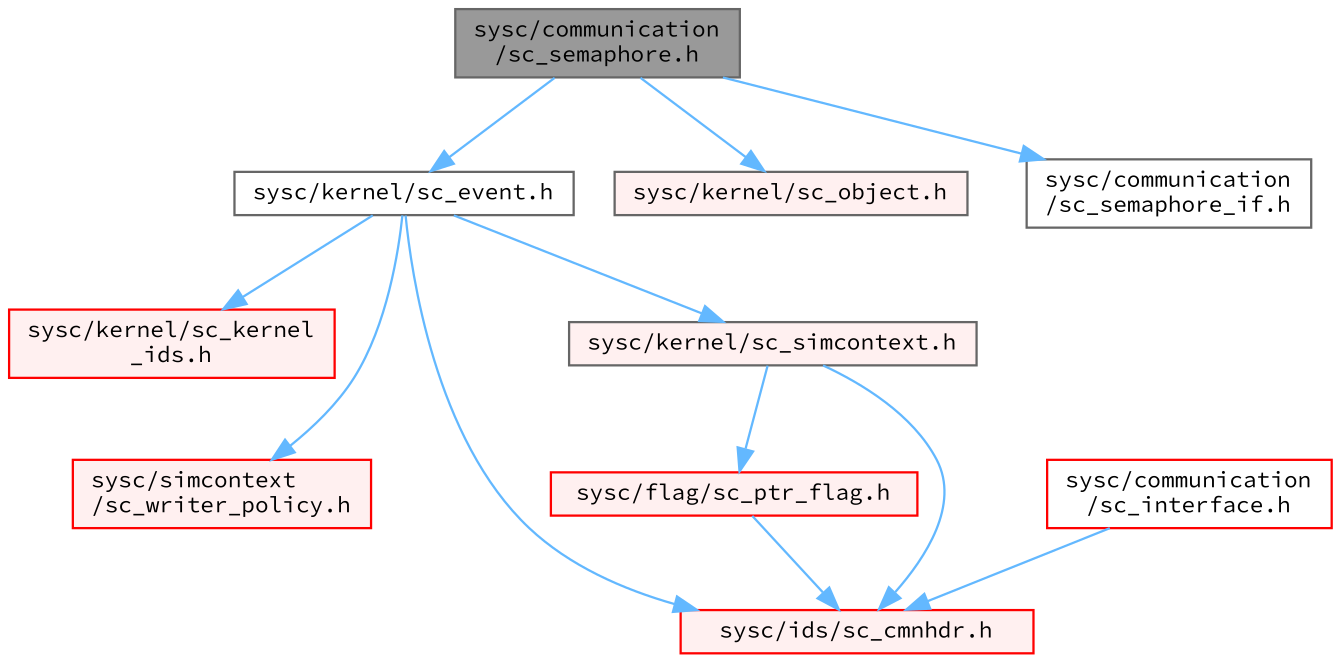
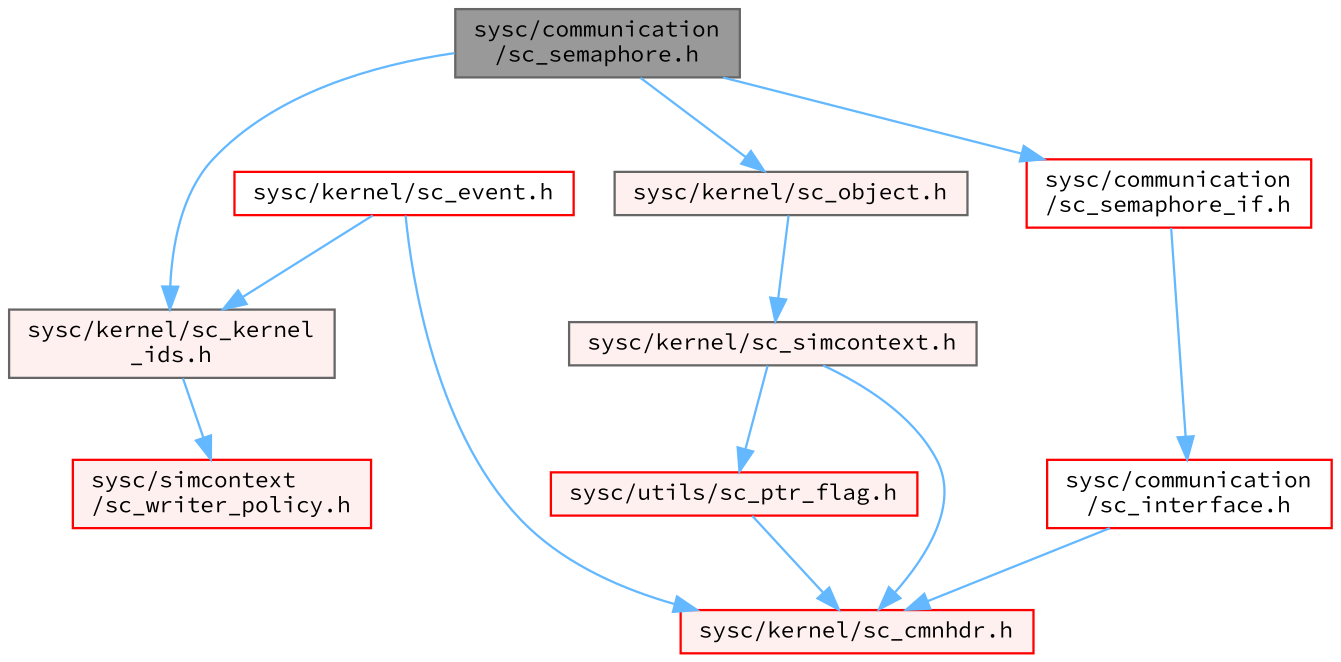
(502, 118) -> (264, 117)
(404, 193) -> (404, 193)
(1169, 193) -> (1169, 193)
(578, 264) -> (783, 257)
none -> (1178, 332)
(172, 344) -> (172, 344)
(371, 344) -> (193, 408)
(734, 494) -> (734, 494)
(857, 632) -> (857, 632)
